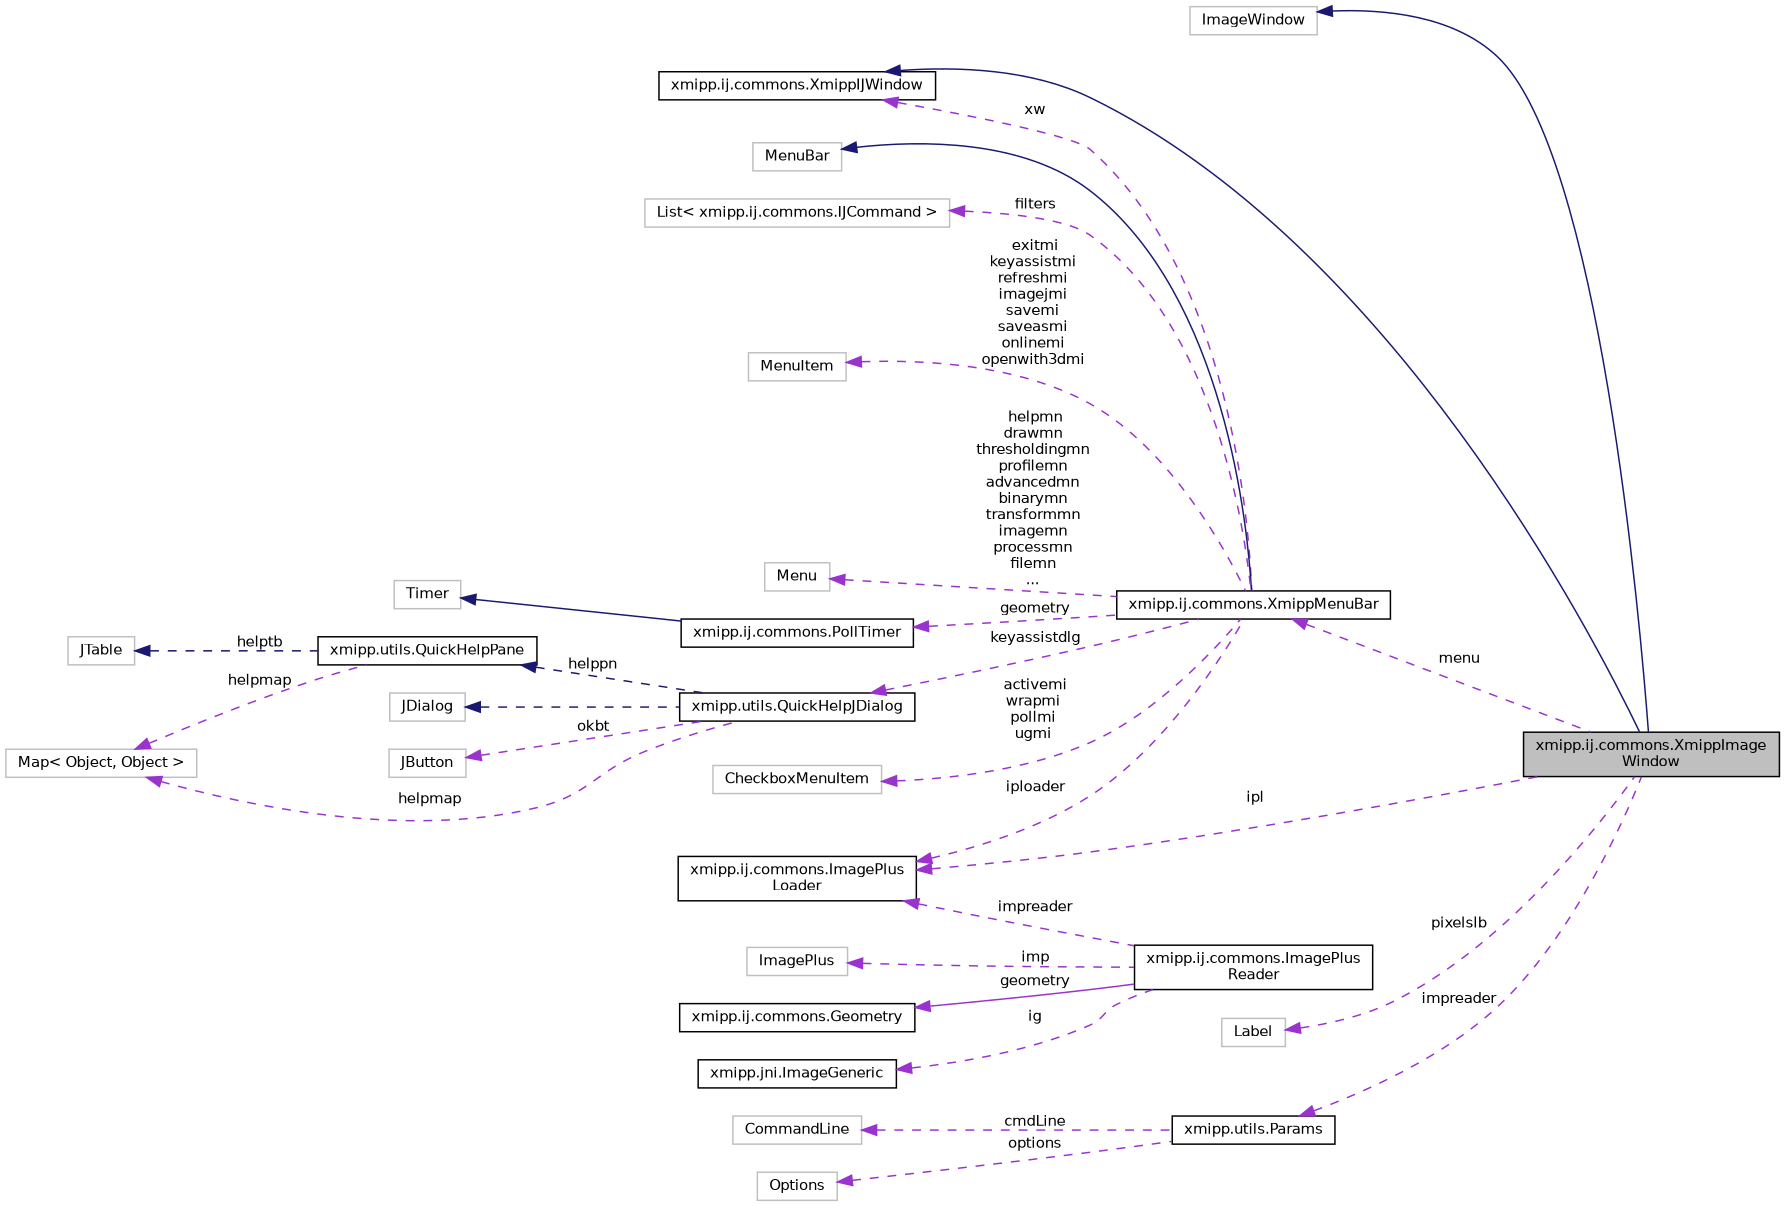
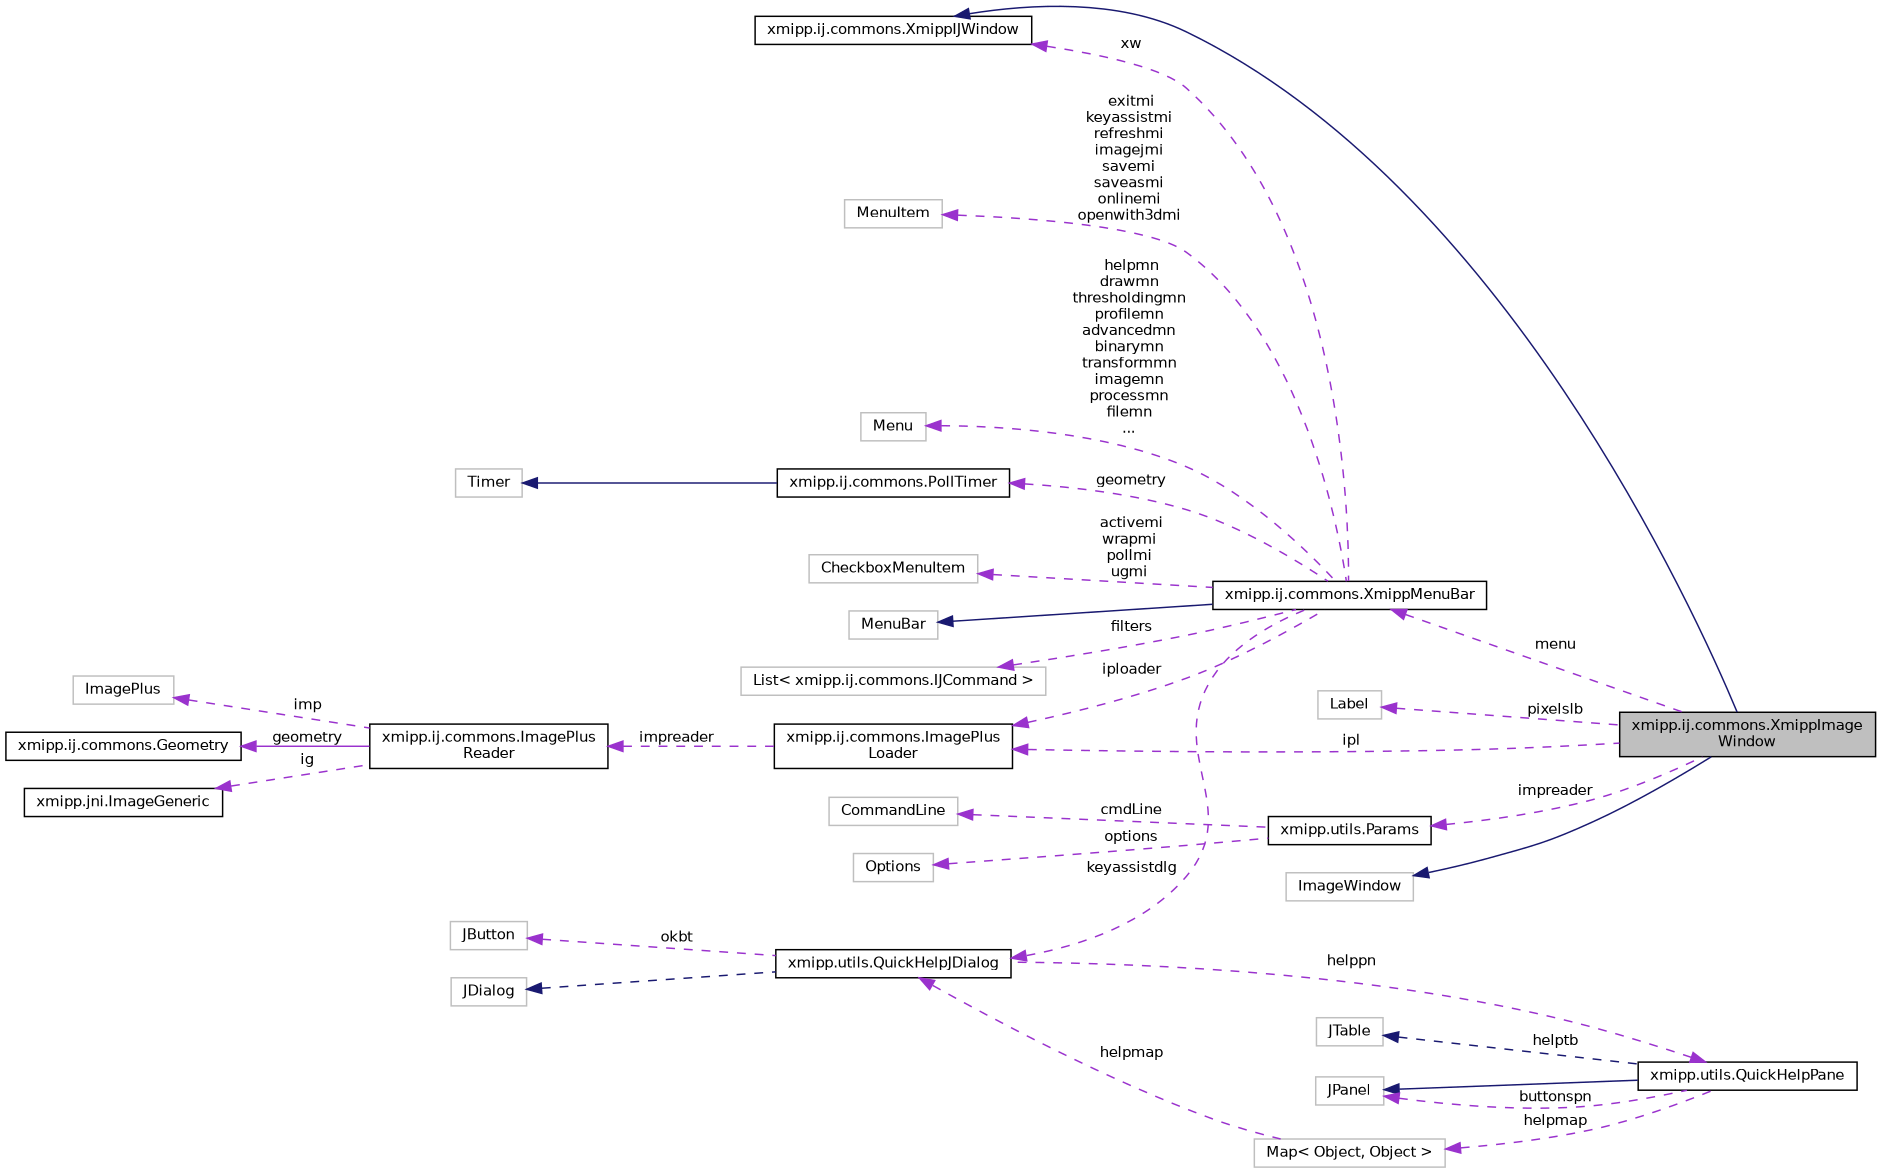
(620, 680) -> (1355, 983)
(458, 819) -> (1102, 1073)
(1026, 925) -> (699, 746)
none -> (1350, 1091)
